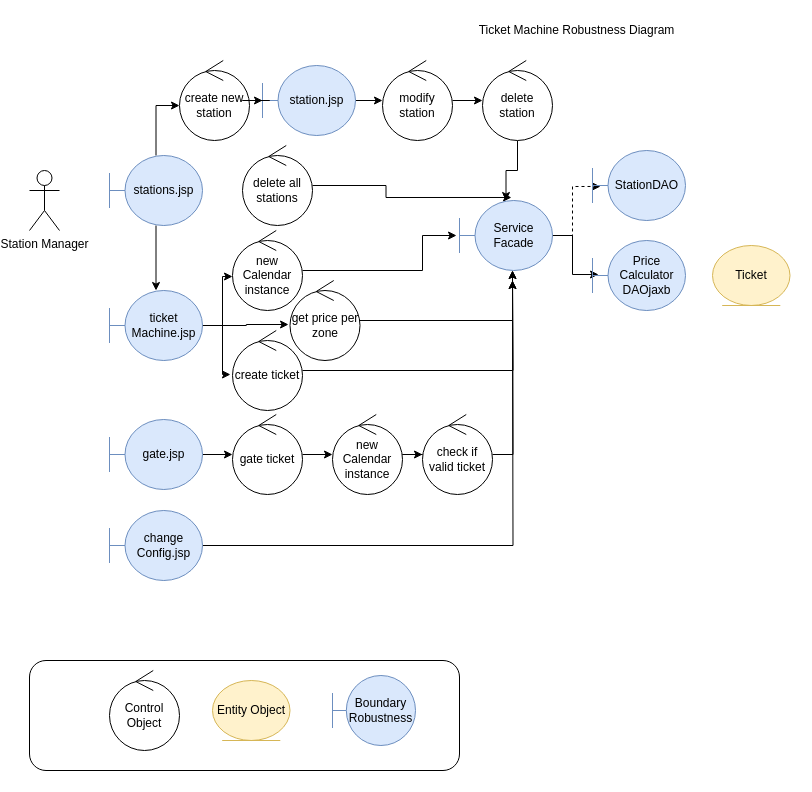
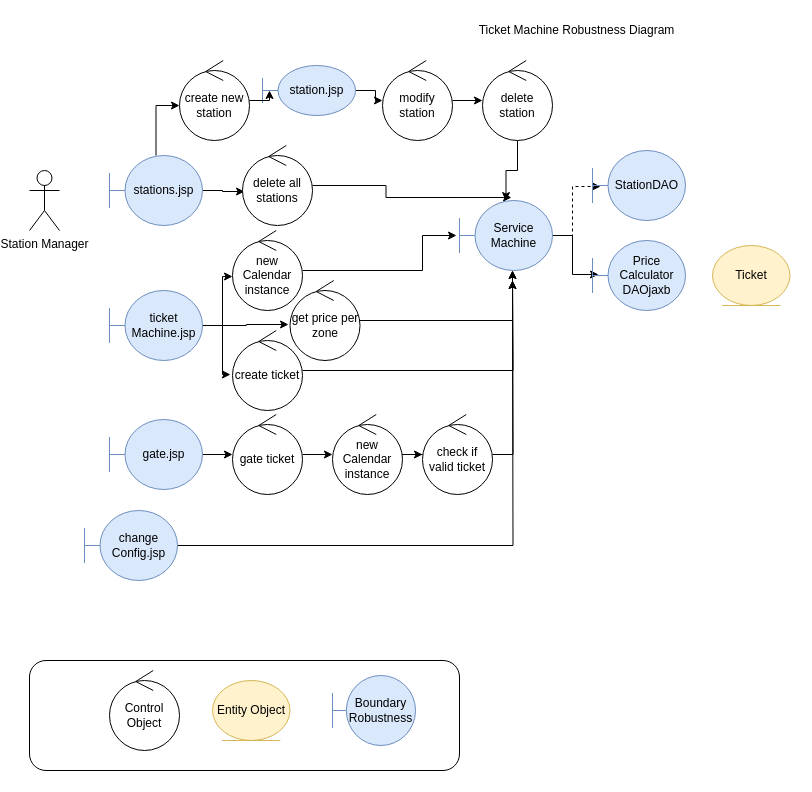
(309, 101) -> (309, 91)
(514, 236) -> (514, 236)
(156, 255) -> (221, 191)
(156, 546) -> (131, 546)
